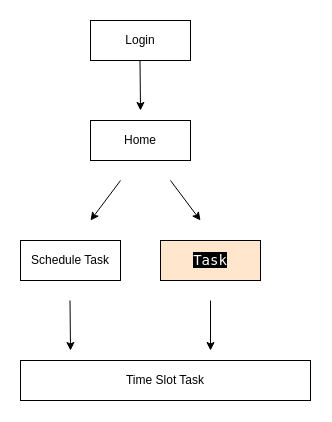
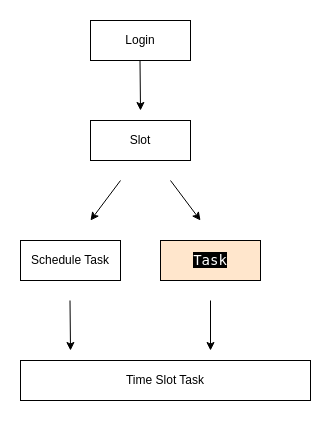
(141, 141) -> (141, 141)
